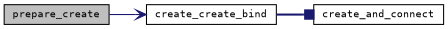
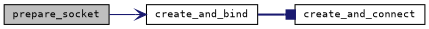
(57, 15) -> (57, 15)
(211, 15) -> (202, 15)
